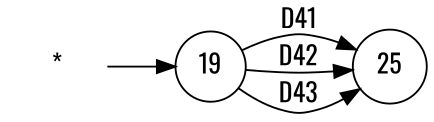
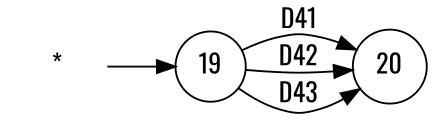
(390, 67) -> (390, 67)
